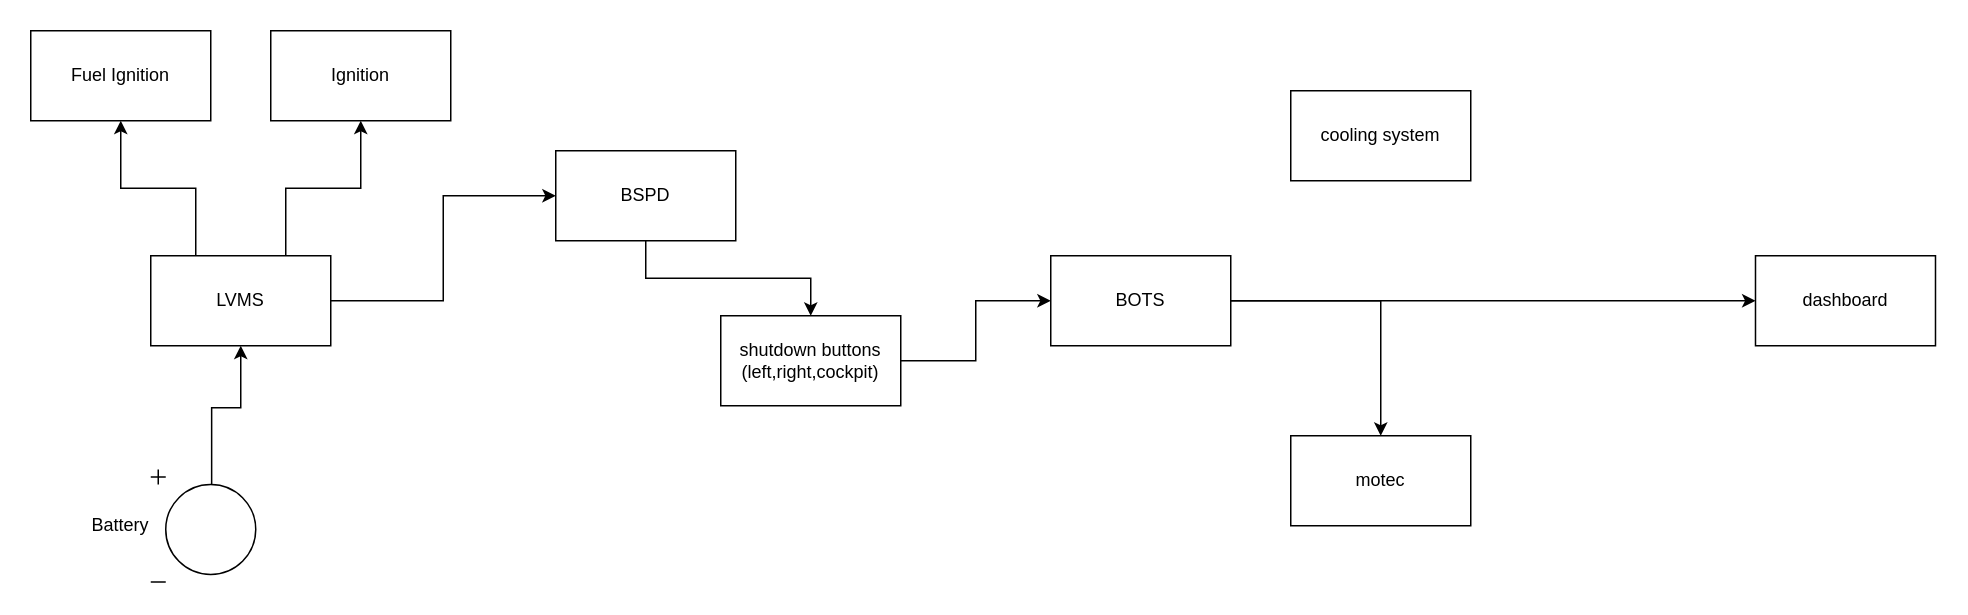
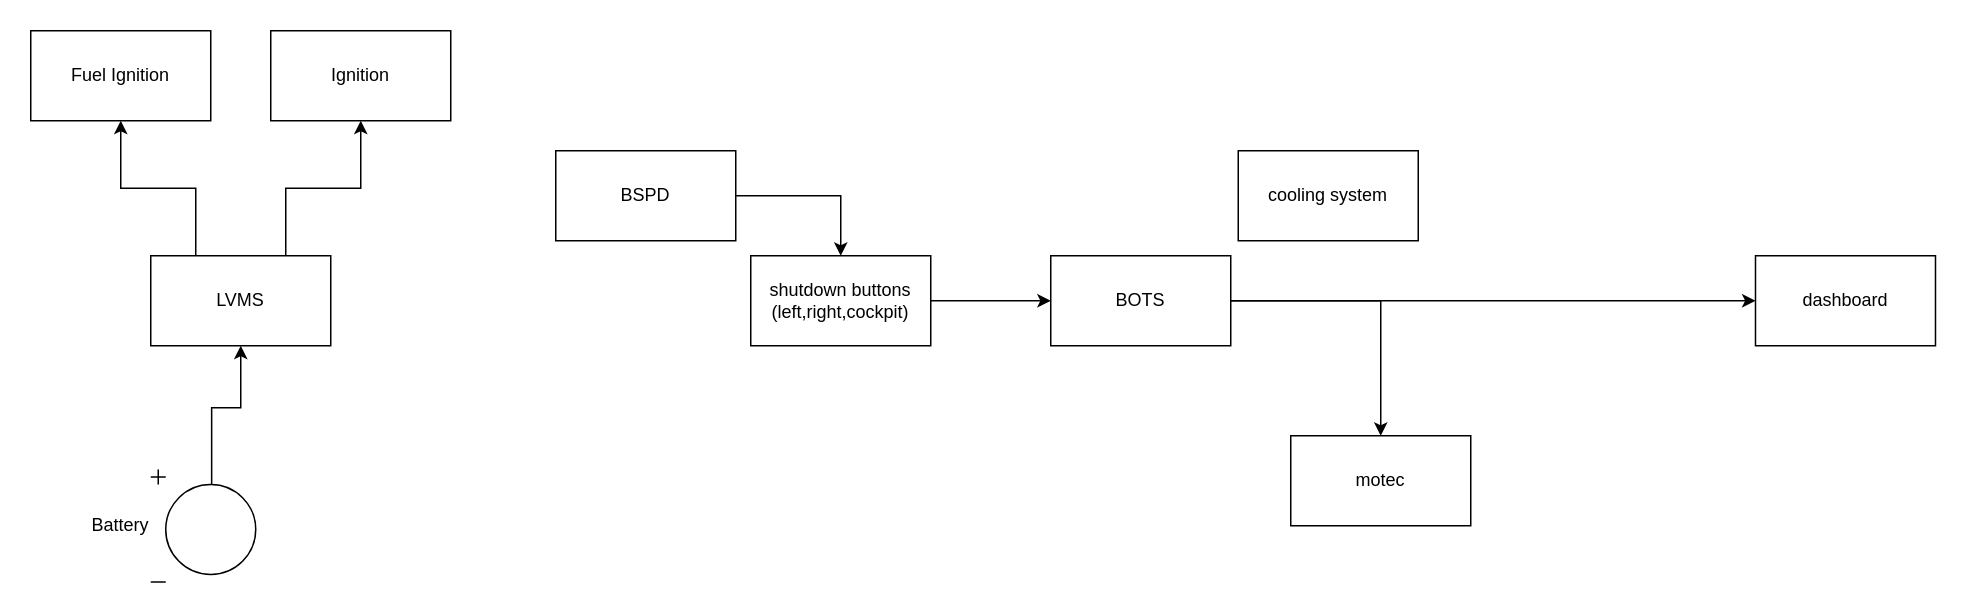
(1381, 136) -> (1328, 196)
(443, 254) -> none
(811, 361) -> (841, 301)
